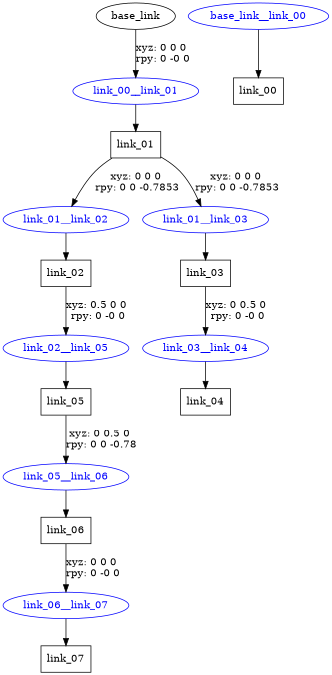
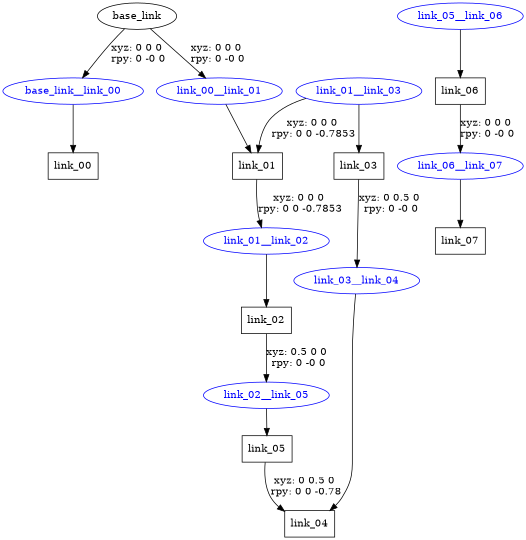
none -> (105, 50)
(183, 175) -> (275, 114)
(66, 436) -> (267, 486)
